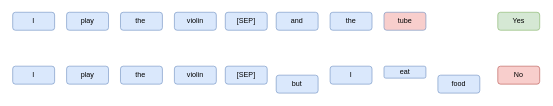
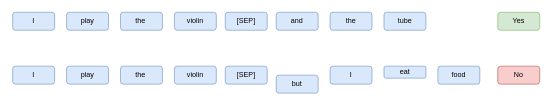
(405, 21) -> (405, 21)
(459, 84) -> (459, 75)
